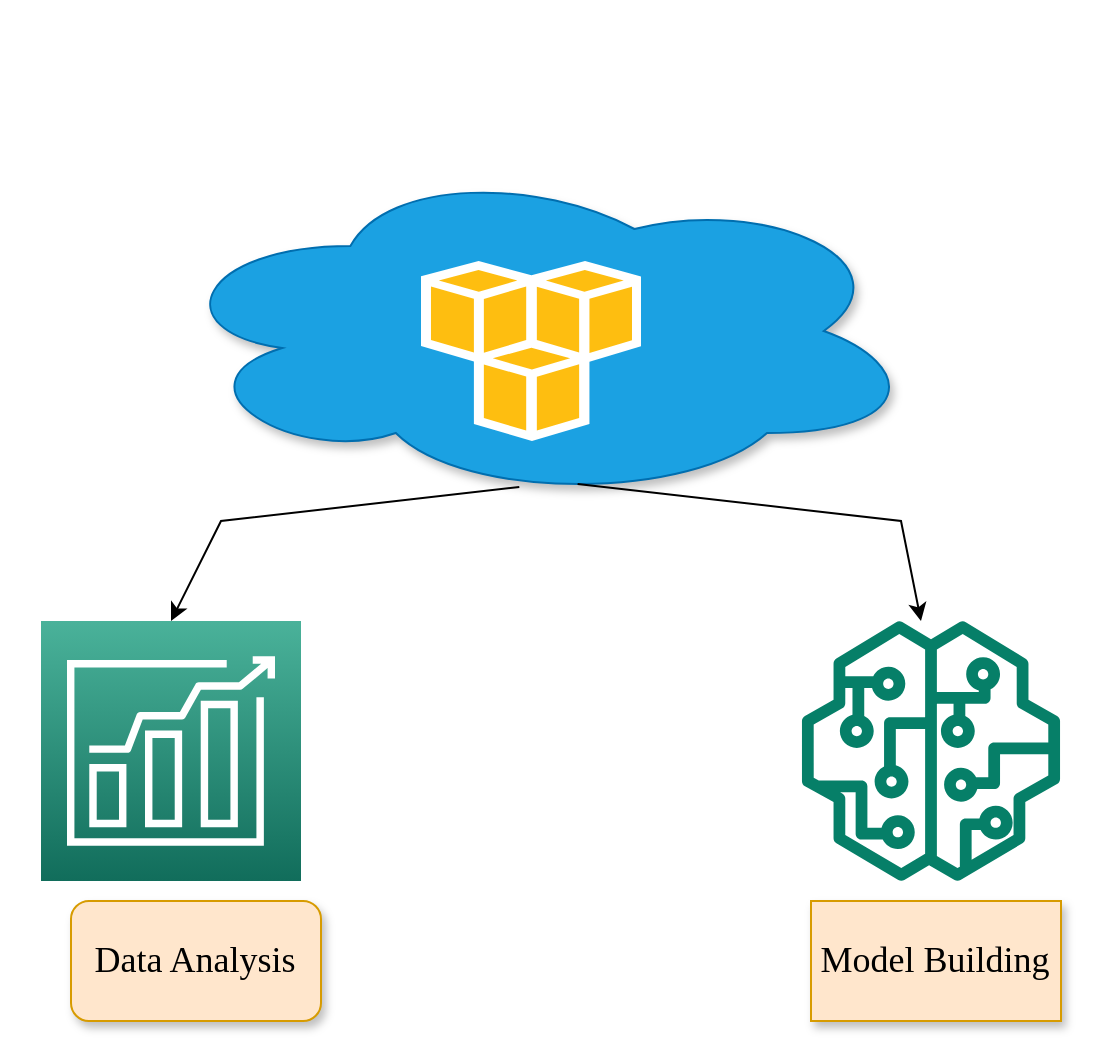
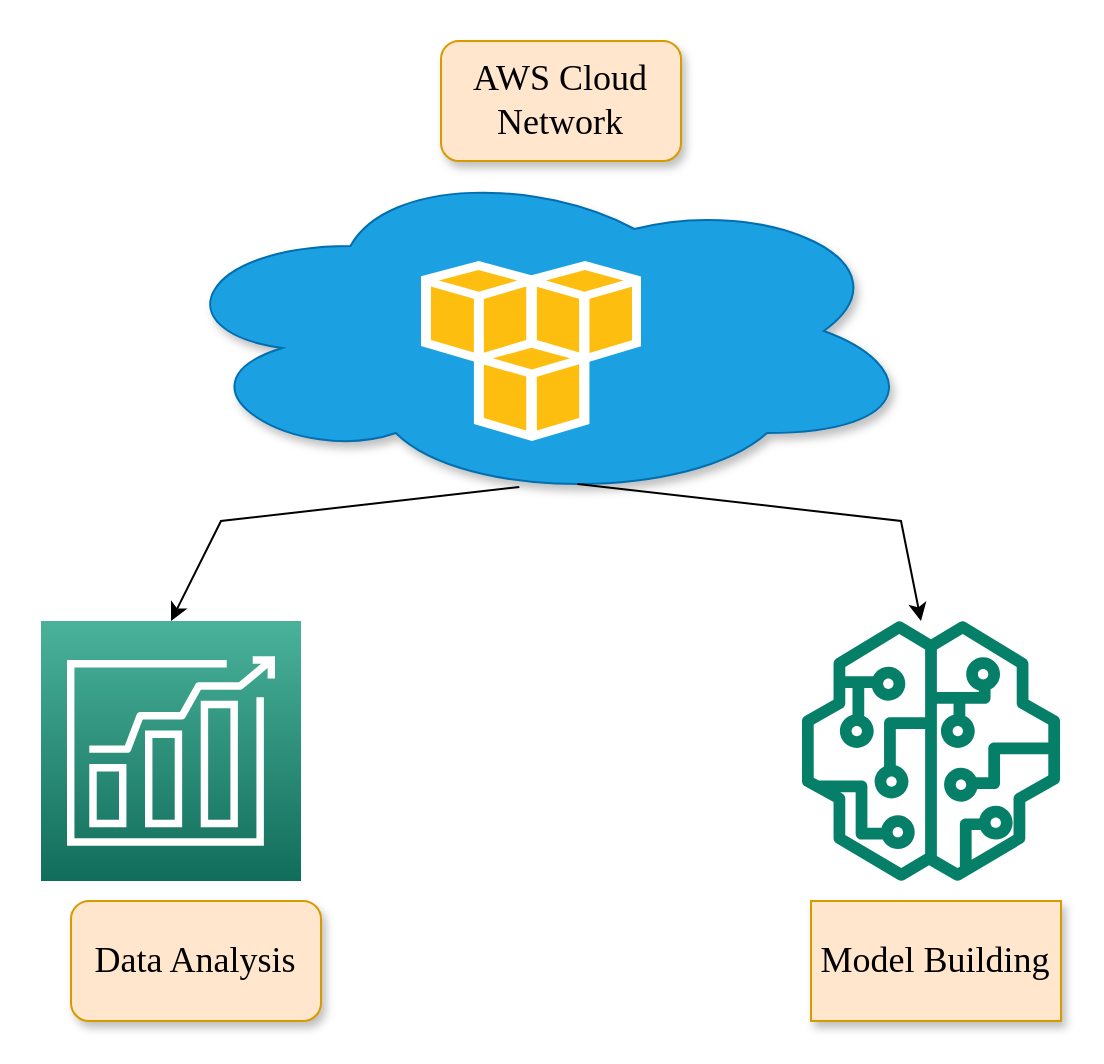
none -> (561, 101)
